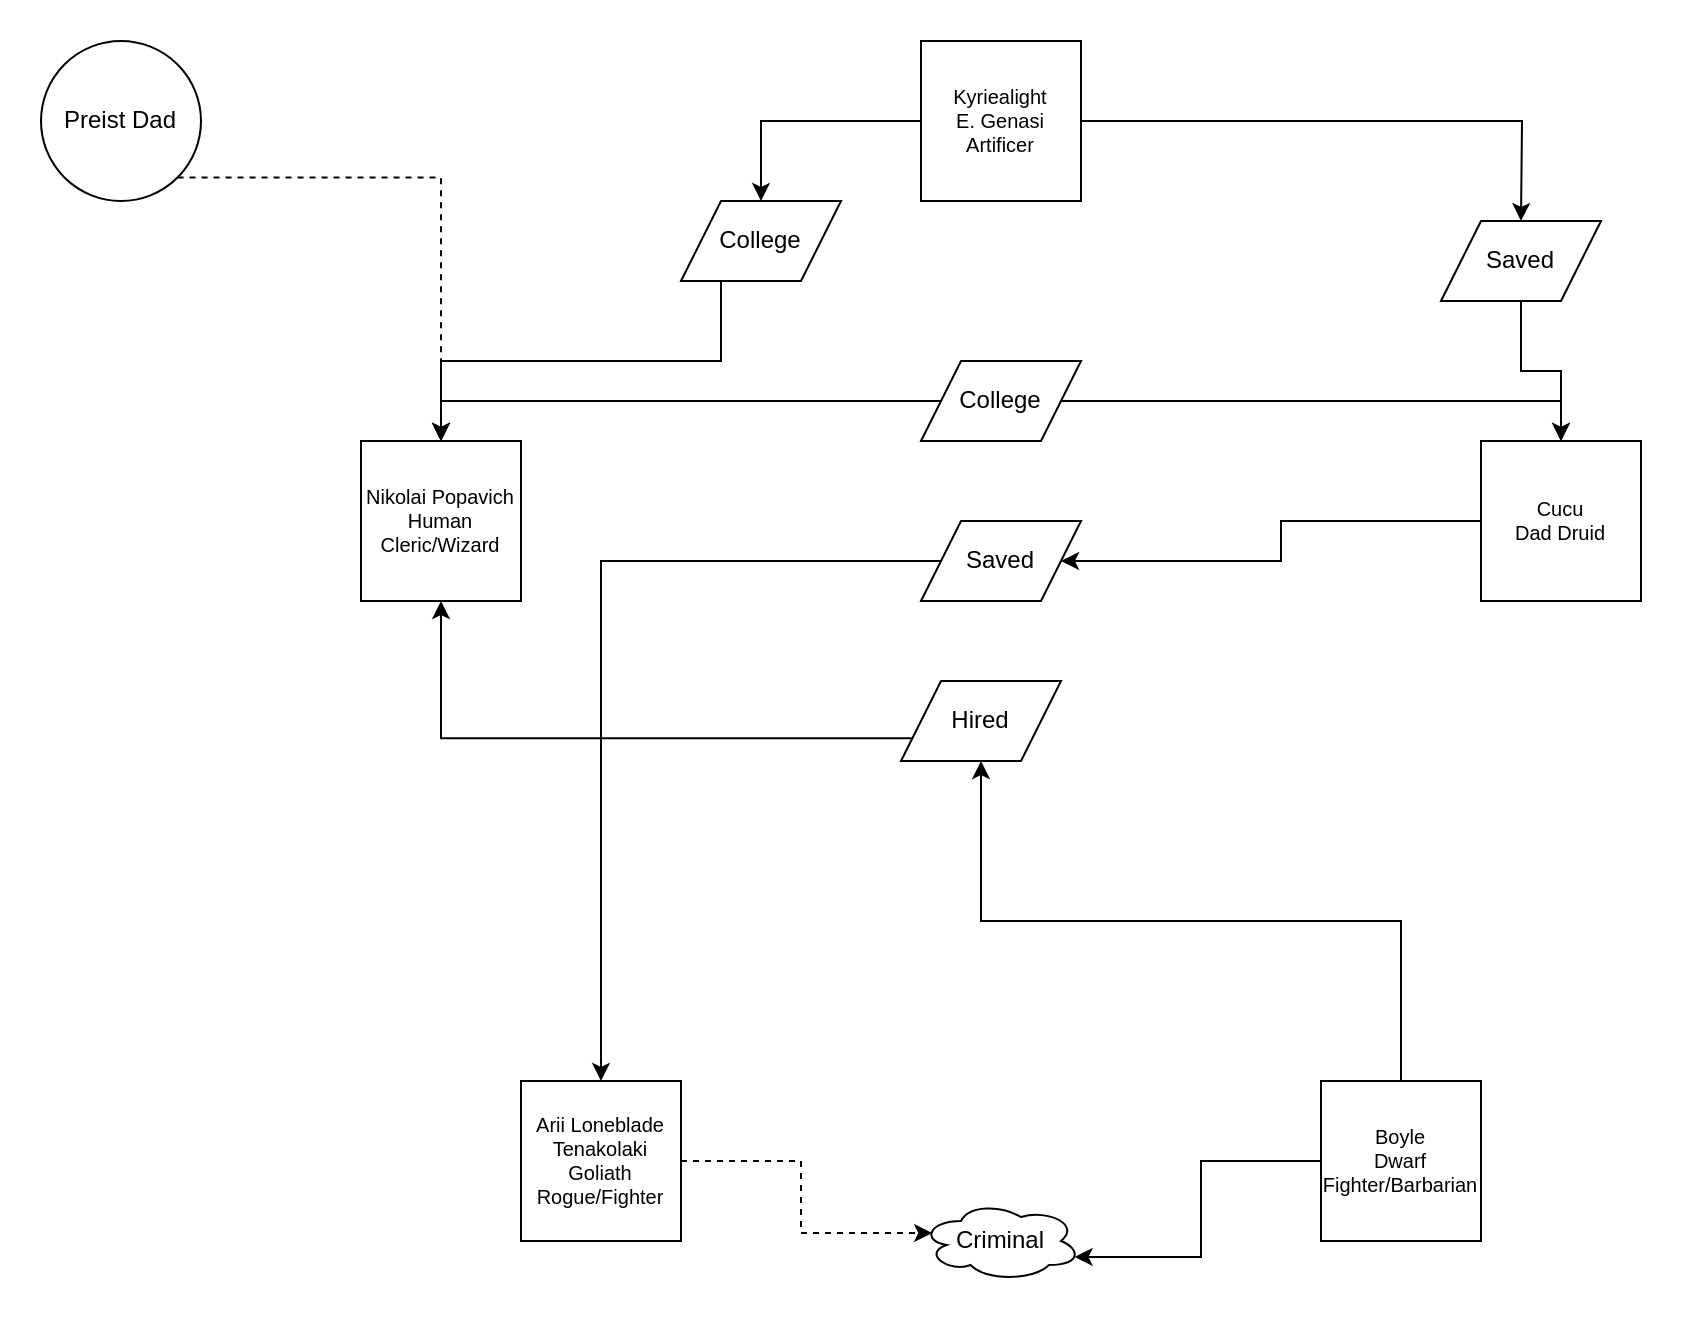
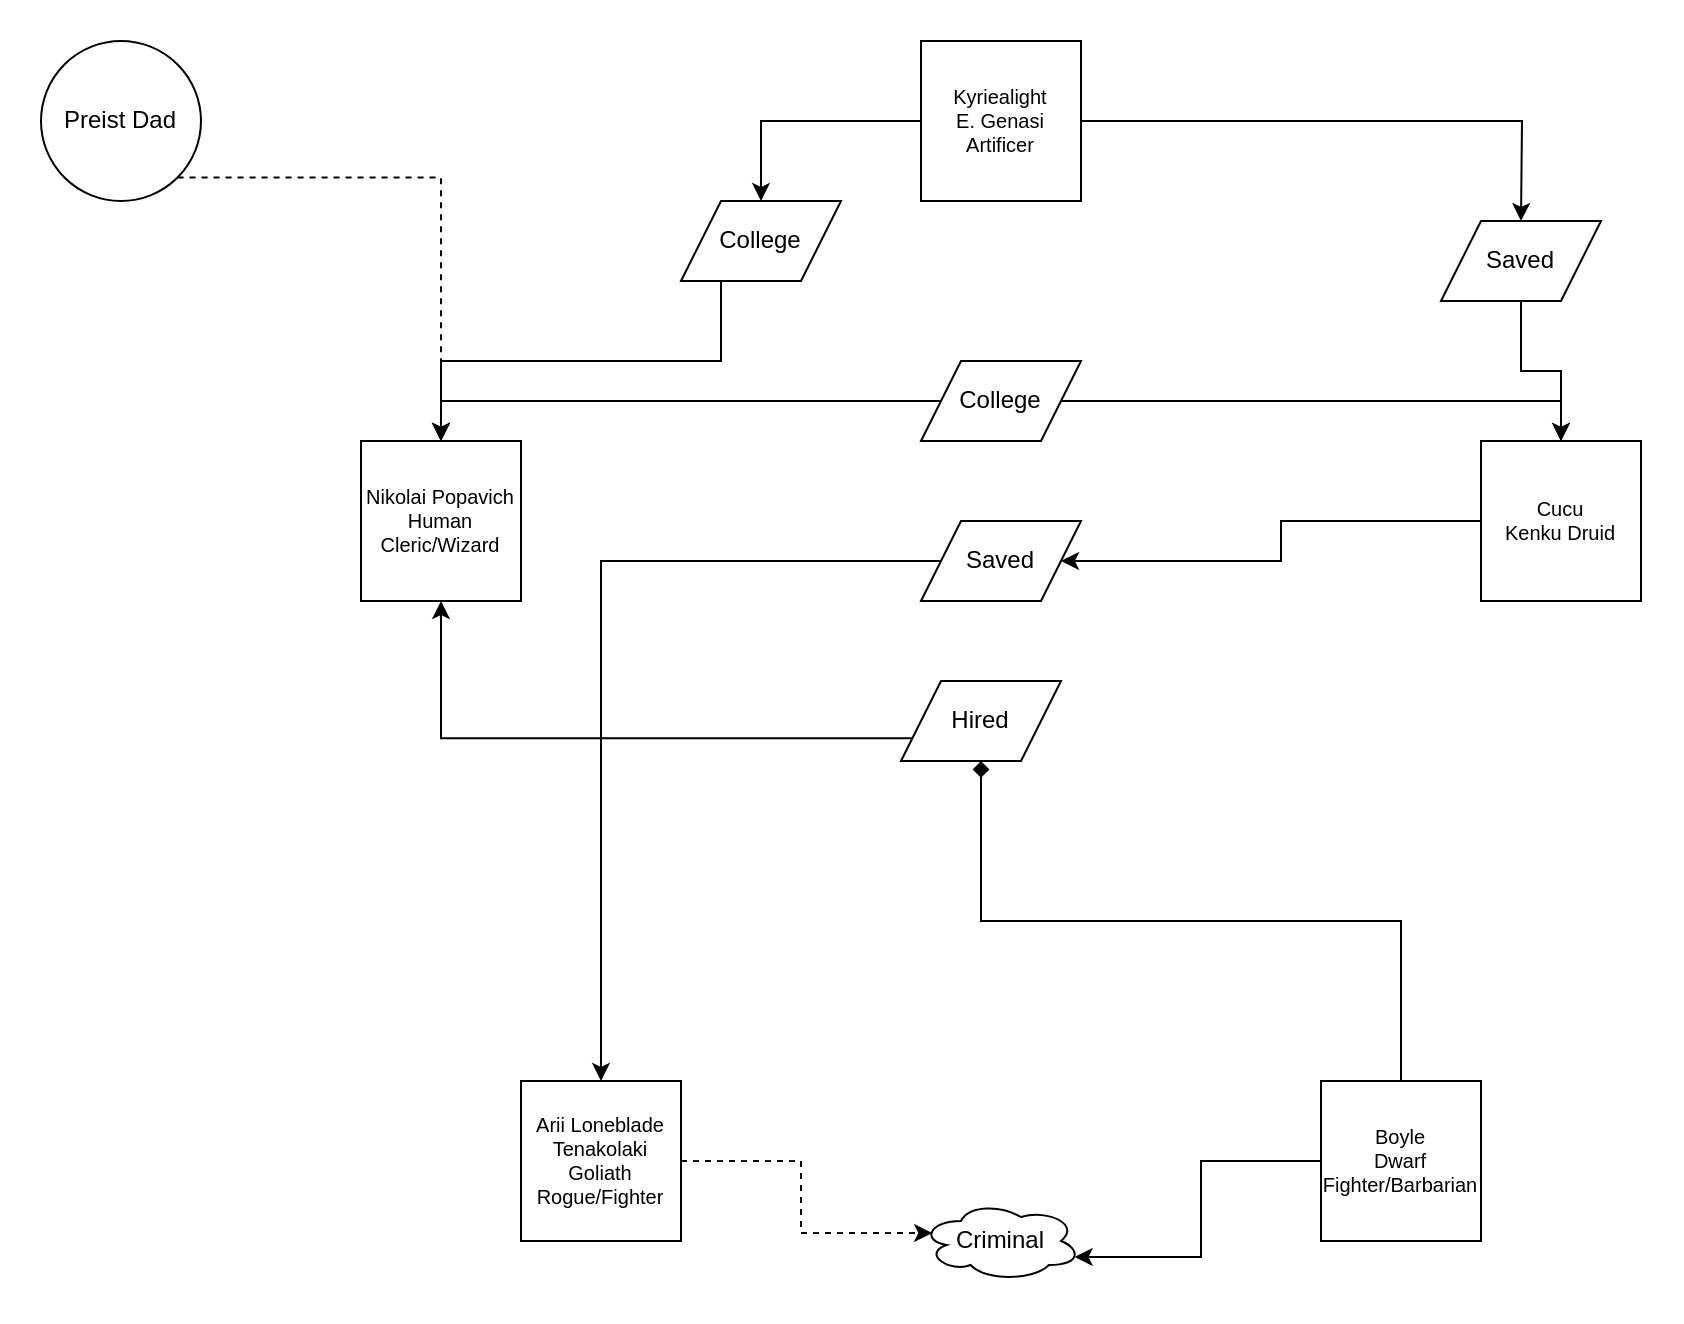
(1561, 521) -> (1561, 521)
(981, 776) -> (981, 777)
